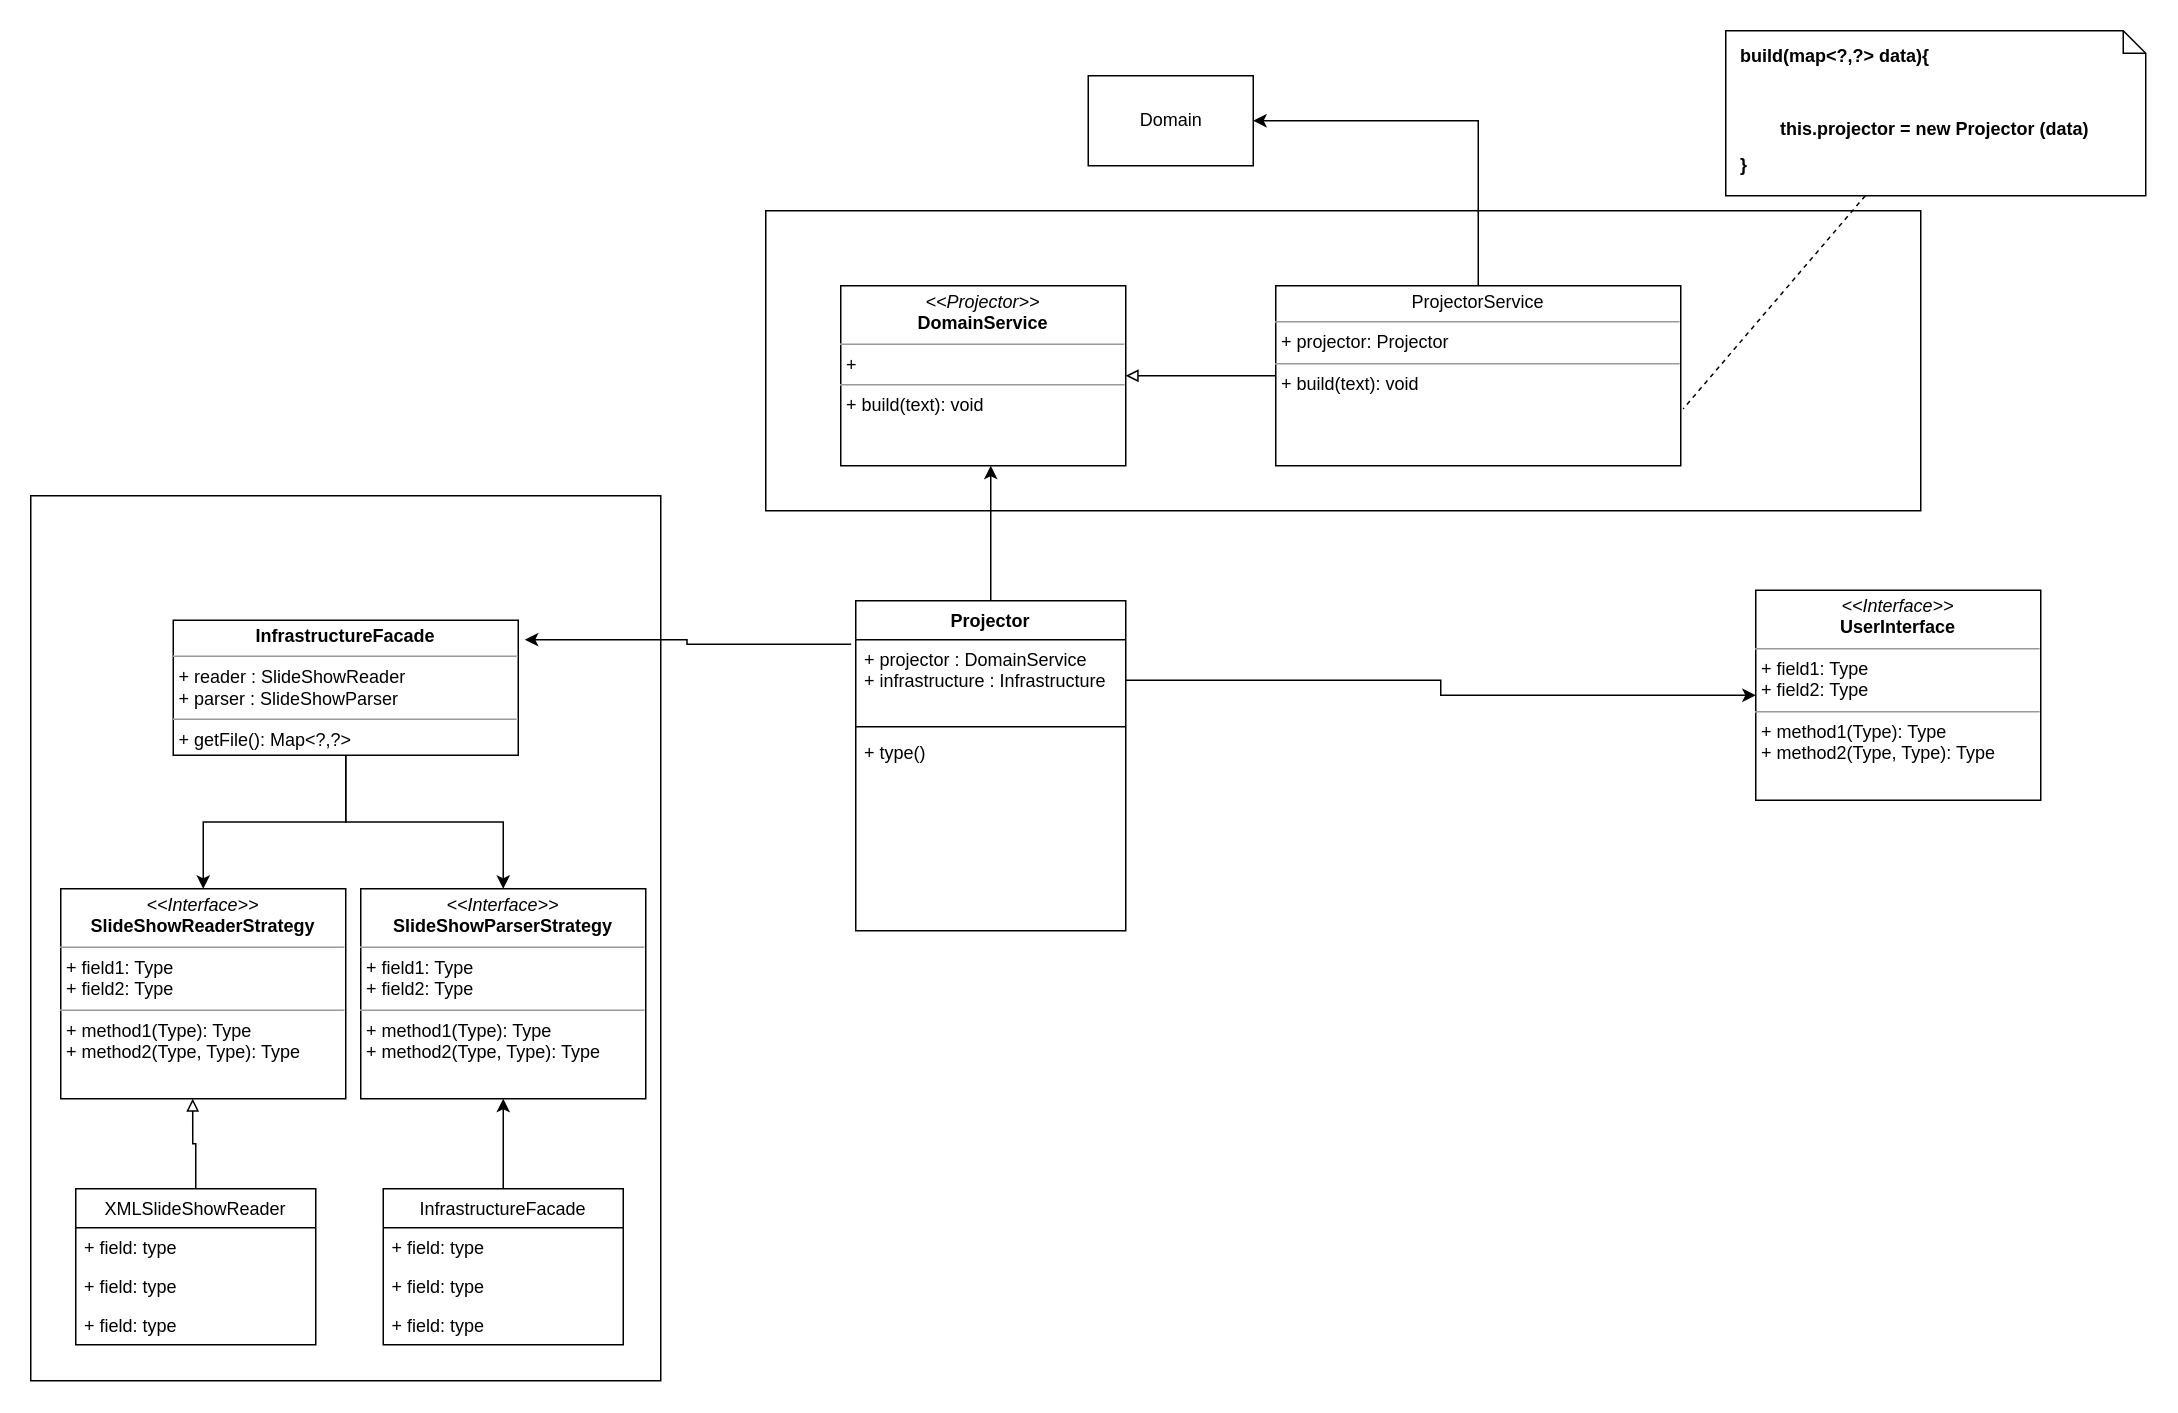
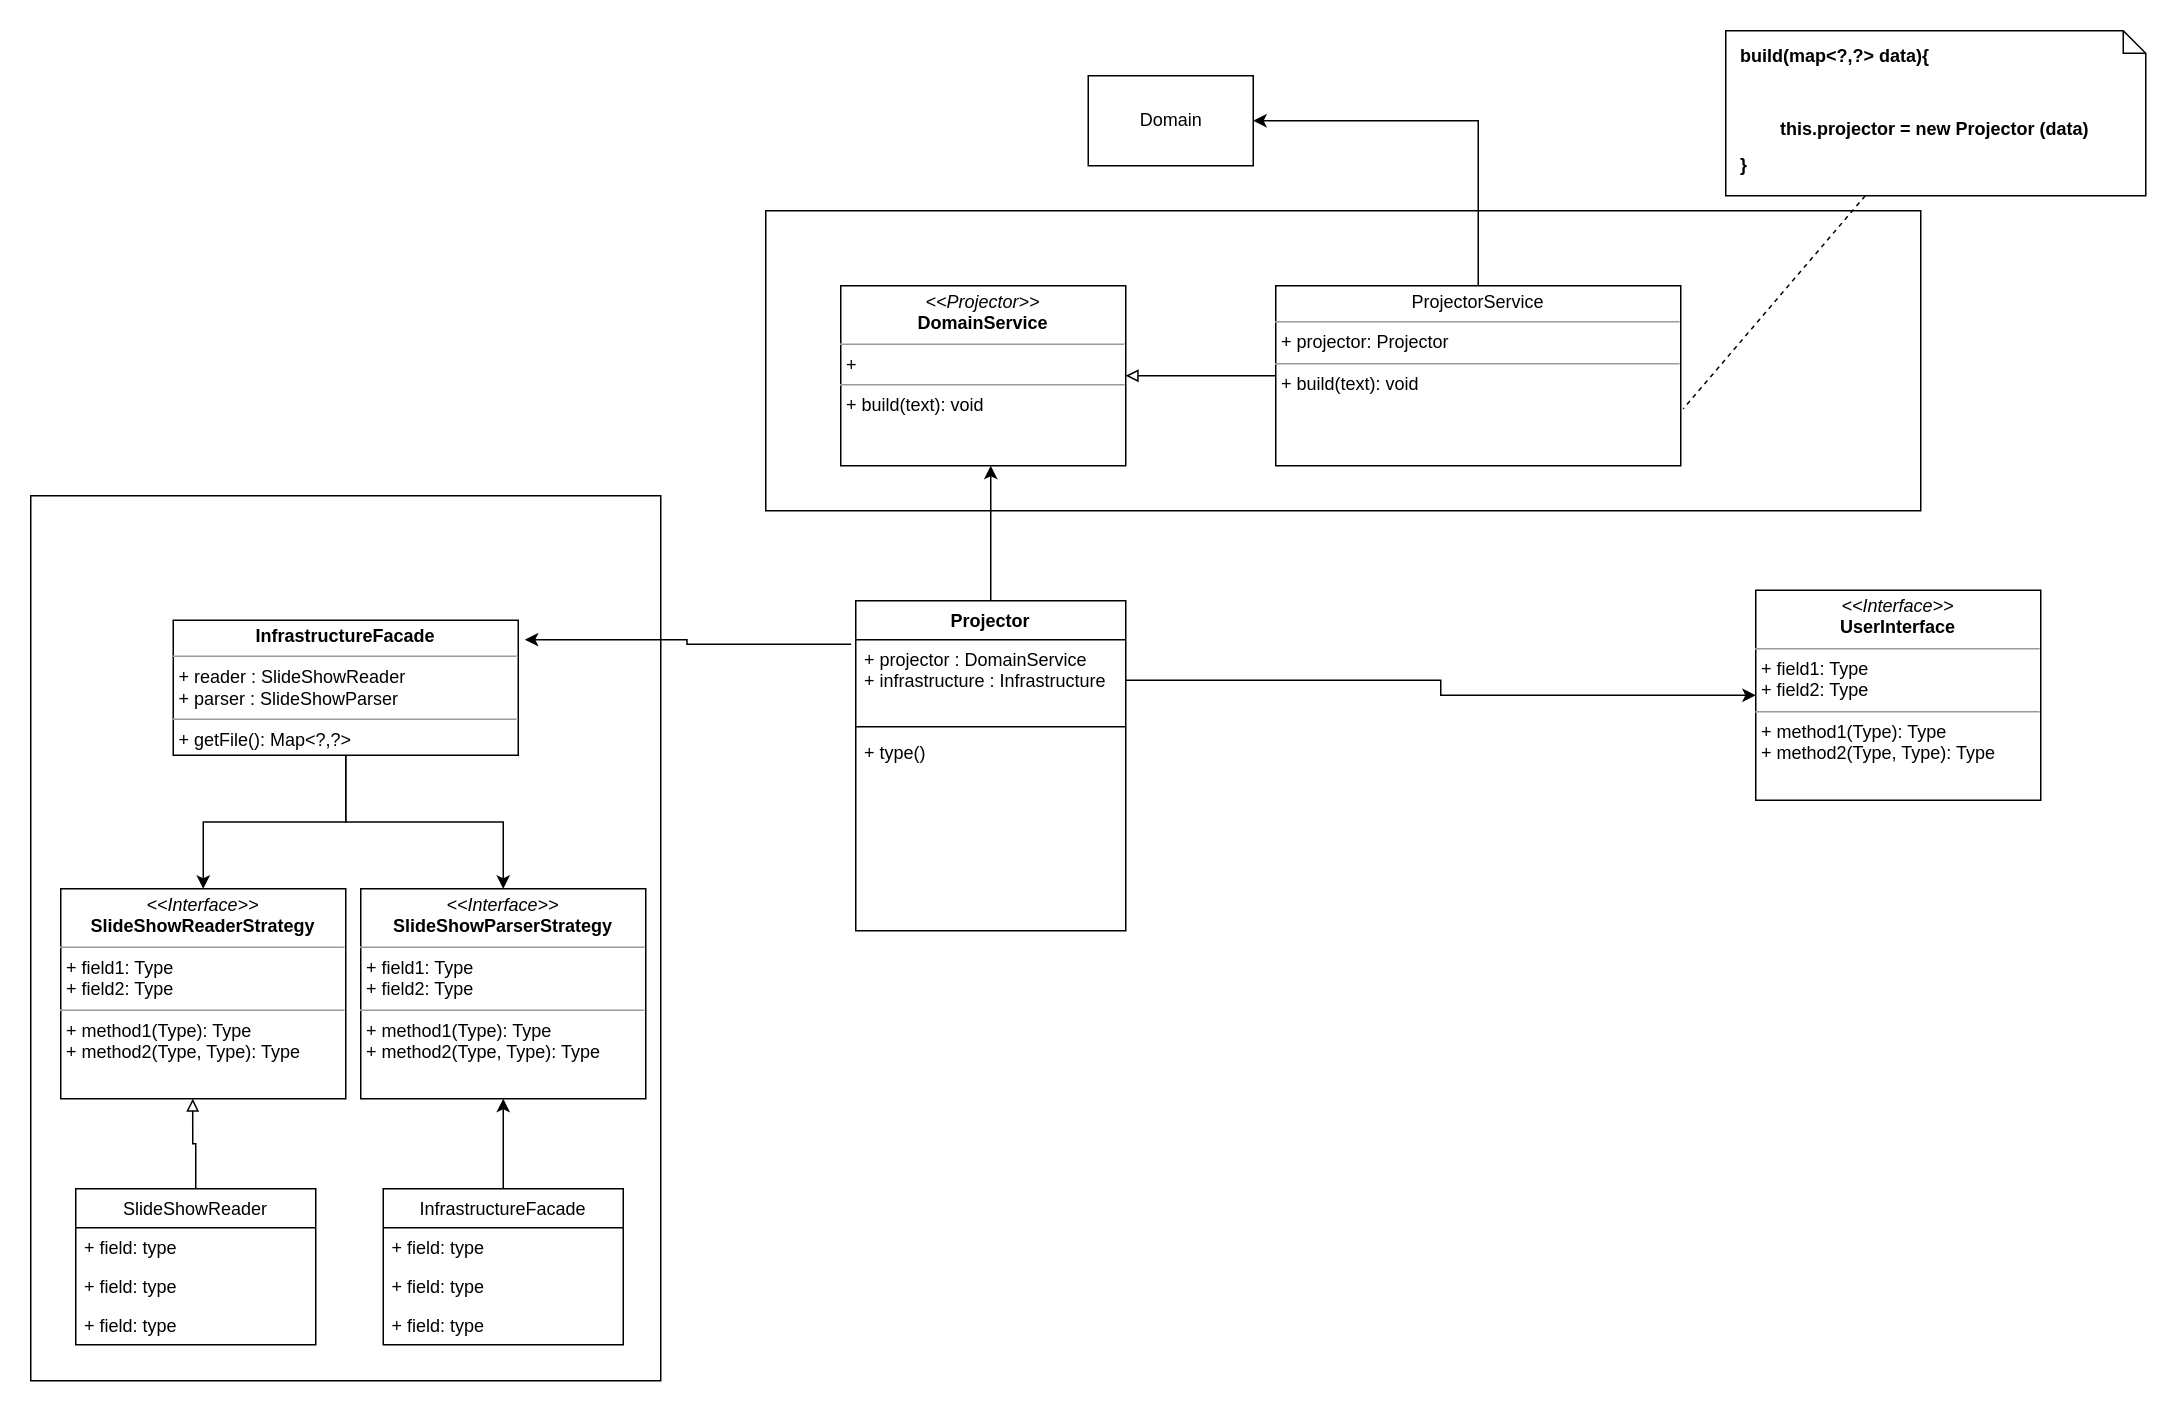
(195, 1209) -> (195, 1209)
